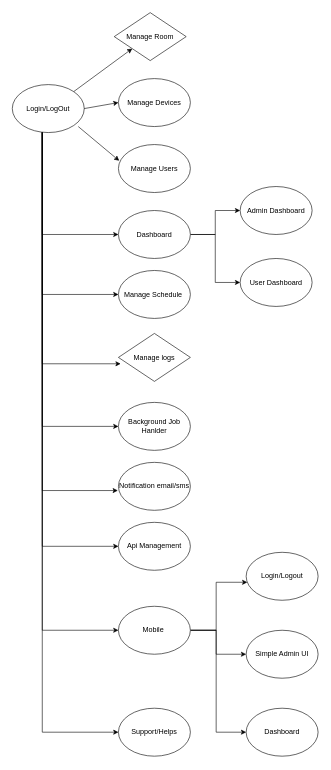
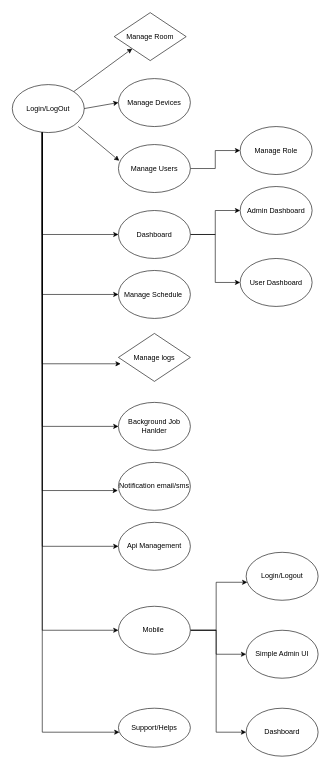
none -> (276, 150)
none -> (204, 168)
(155, 732) -> (155, 728)
